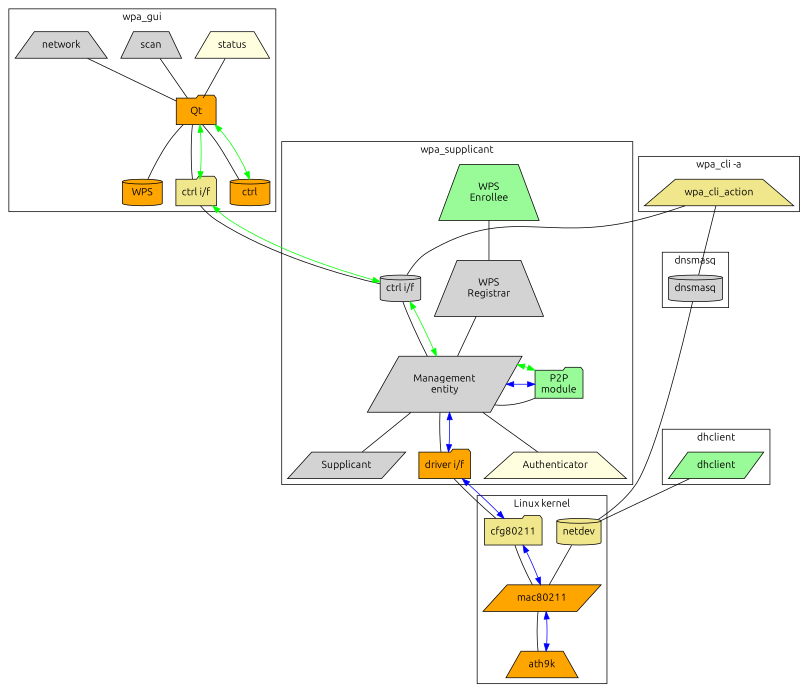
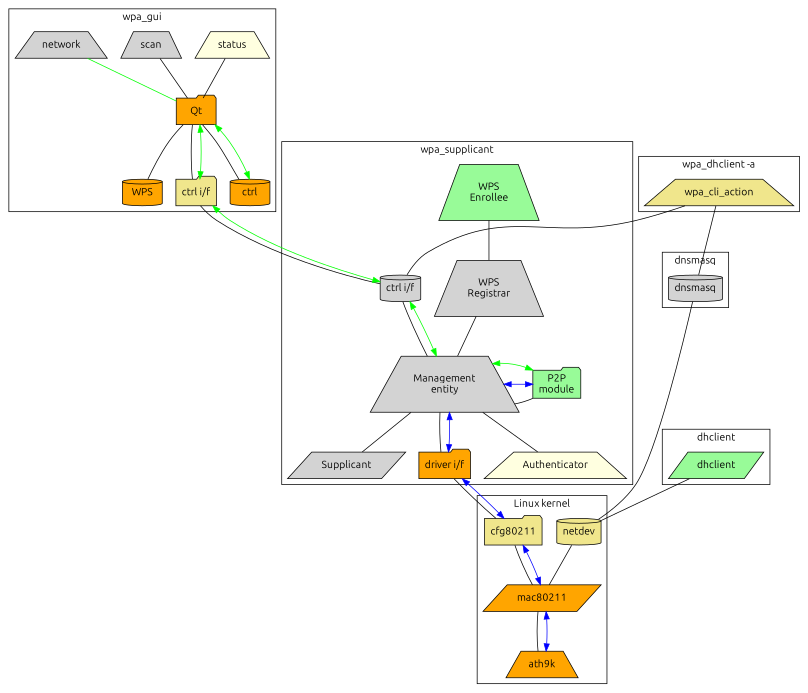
(132, 80) -> (132, 80)
(719, 165) -> (719, 165)
(445, 384) -> (445, 384)
